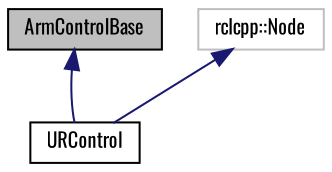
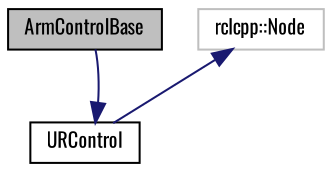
(72, 96) -> (98, 76)
